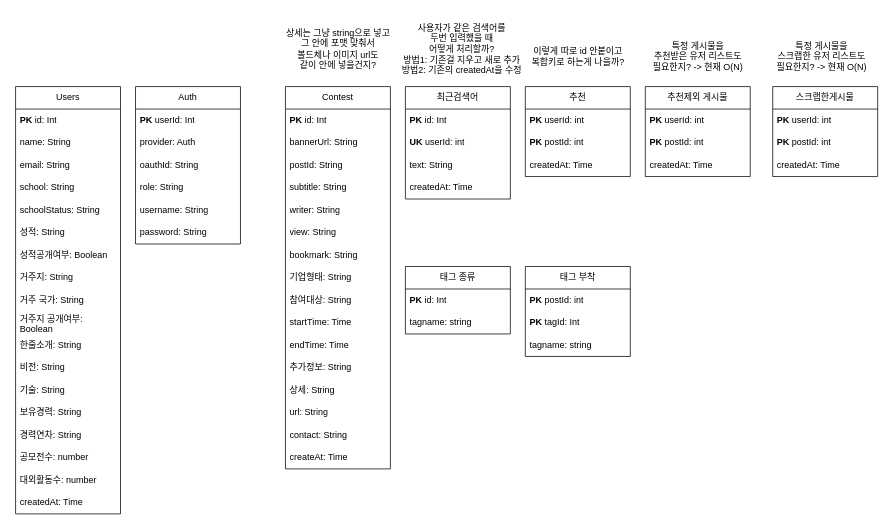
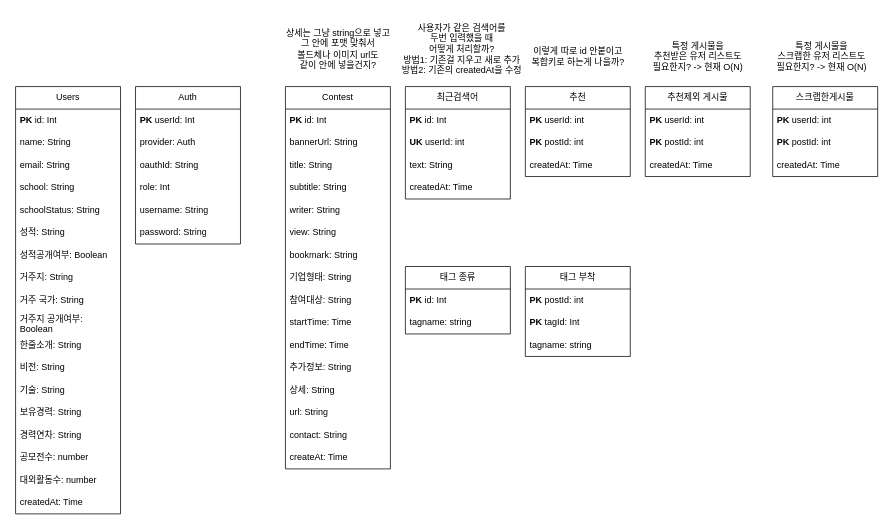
(322, 165) -> (317, 165)
(165, 188) -> (159, 188)
